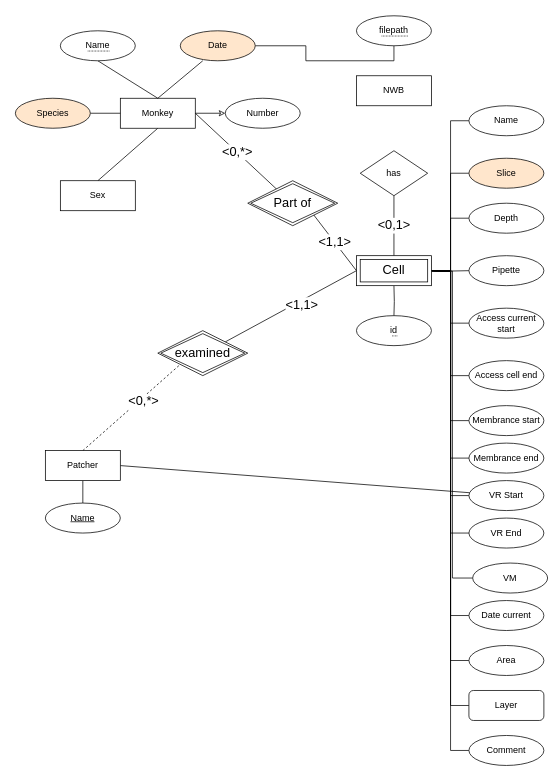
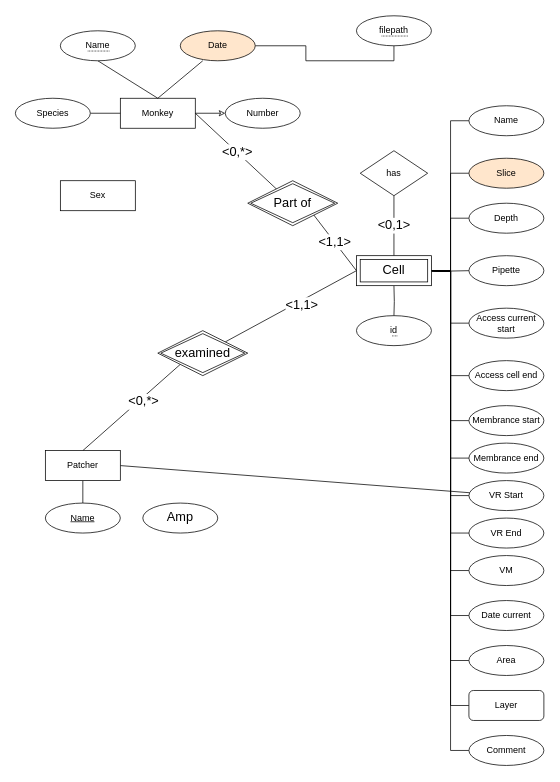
(394, 90) -> none
(53, 113) -> (53, 113)
(128, 154) -> none
(105, 431) -> (105, 431)
none -> (180, 518)
(510, 578) -> (507, 570)
